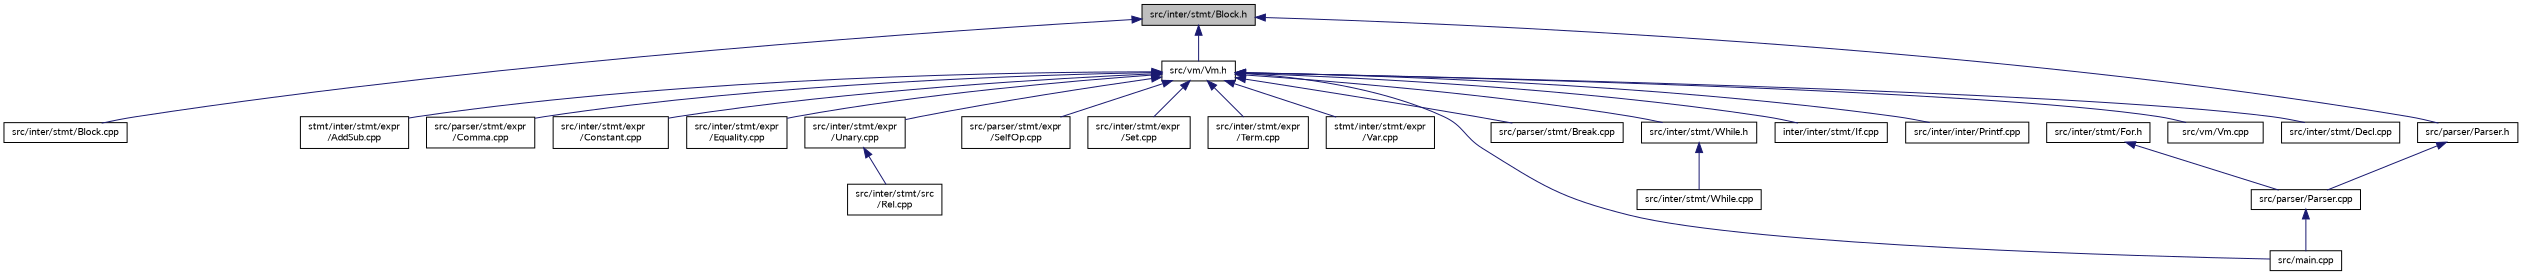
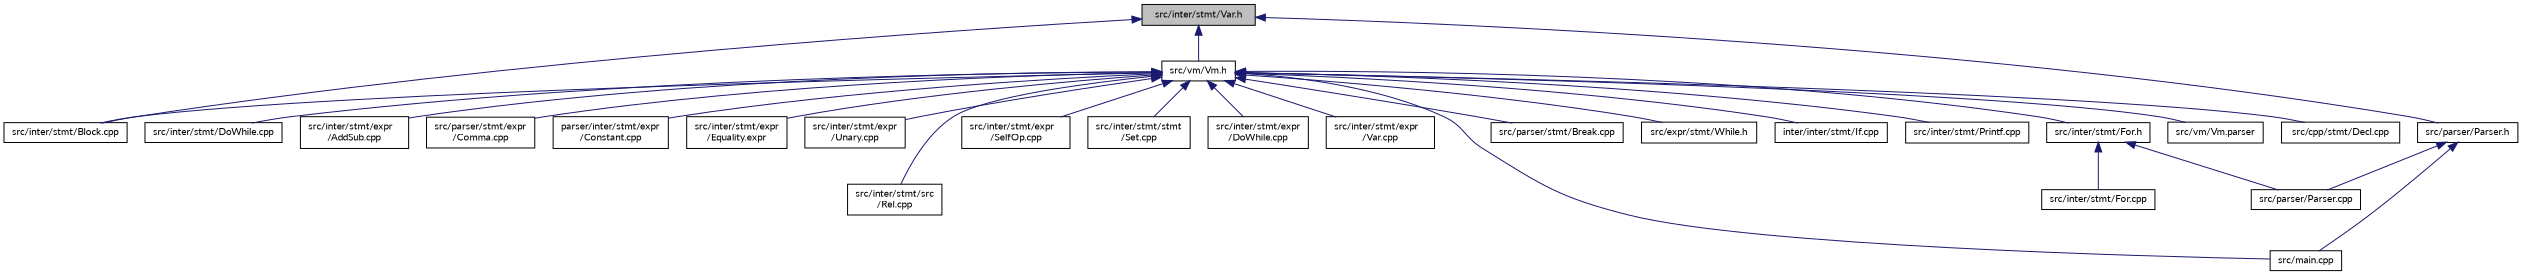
(1199, 15) -> (1199, 15)
none -> (1658, 81)
none -> (441, 96)
none -> (214, 133)
(355, 133) -> (355, 133)
(611, 133) -> (611, 133)
(737, 133) -> (737, 133)
(1016, 133) -> (1016, 133)
(1139, 133) -> (1139, 133)
(1258, 133) -> (1258, 133)
(1380, 133) -> (1380, 133)
(1699, 133) -> (1699, 133)
(1967, 133) -> (1967, 133)
(2216, 133) -> (2216, 133)
(2341, 133) -> (2341, 133)
(877, 170) -> (954, 117)
(1699, 200) -> none
none -> (2098, 200)
(2306, 235) -> (2386, 202)
